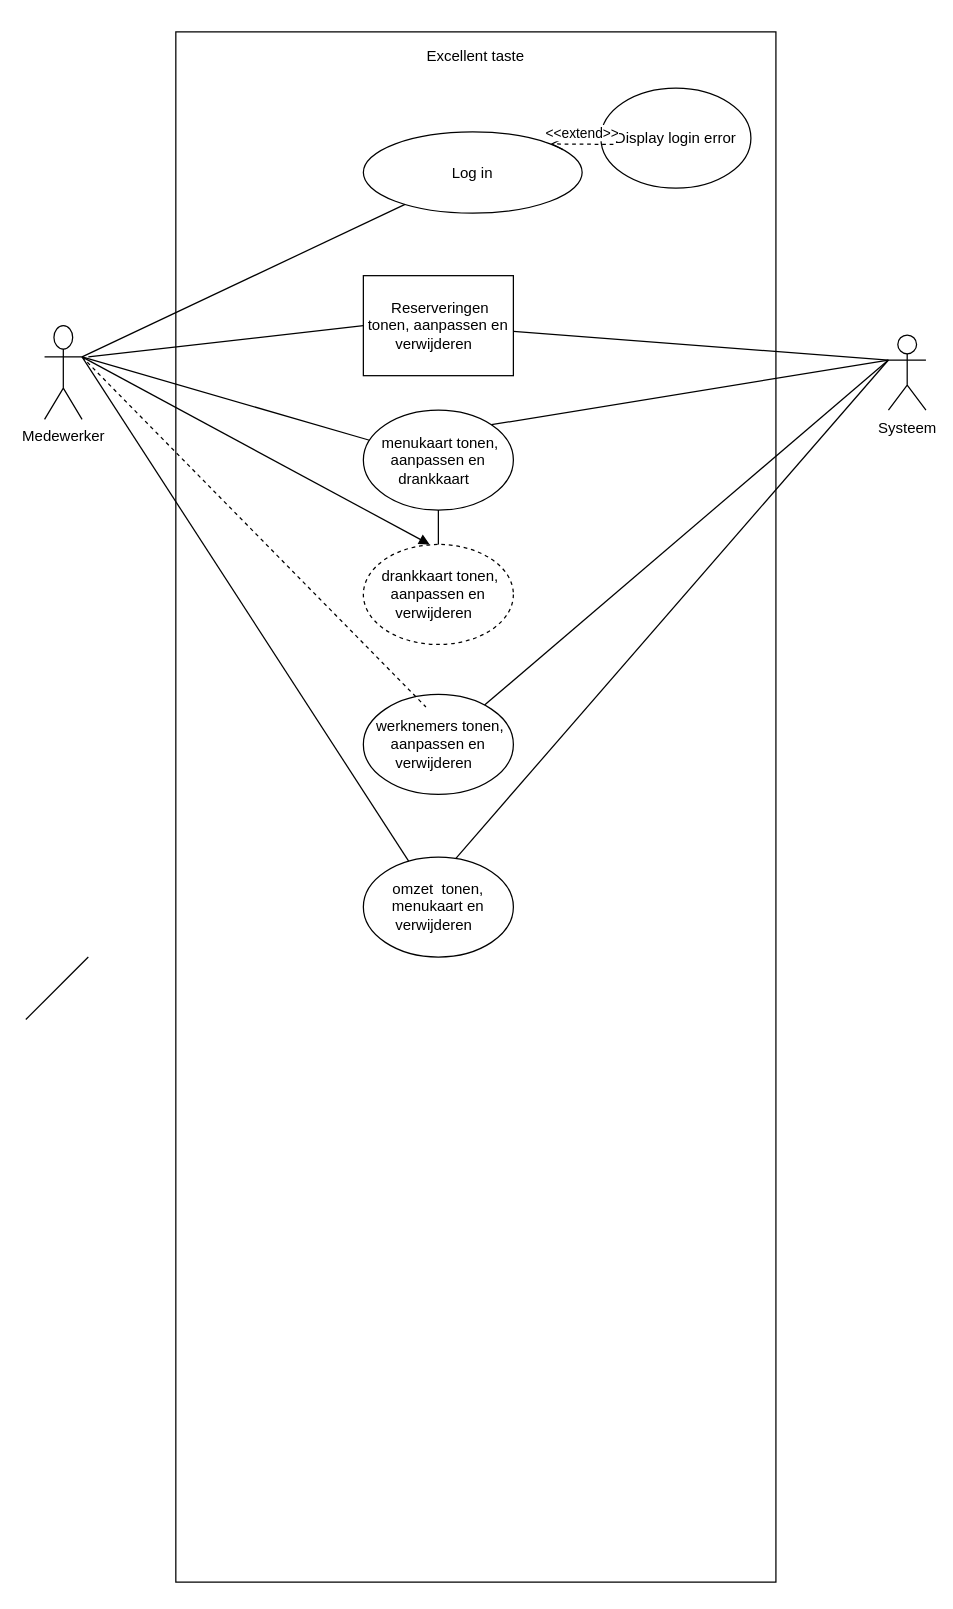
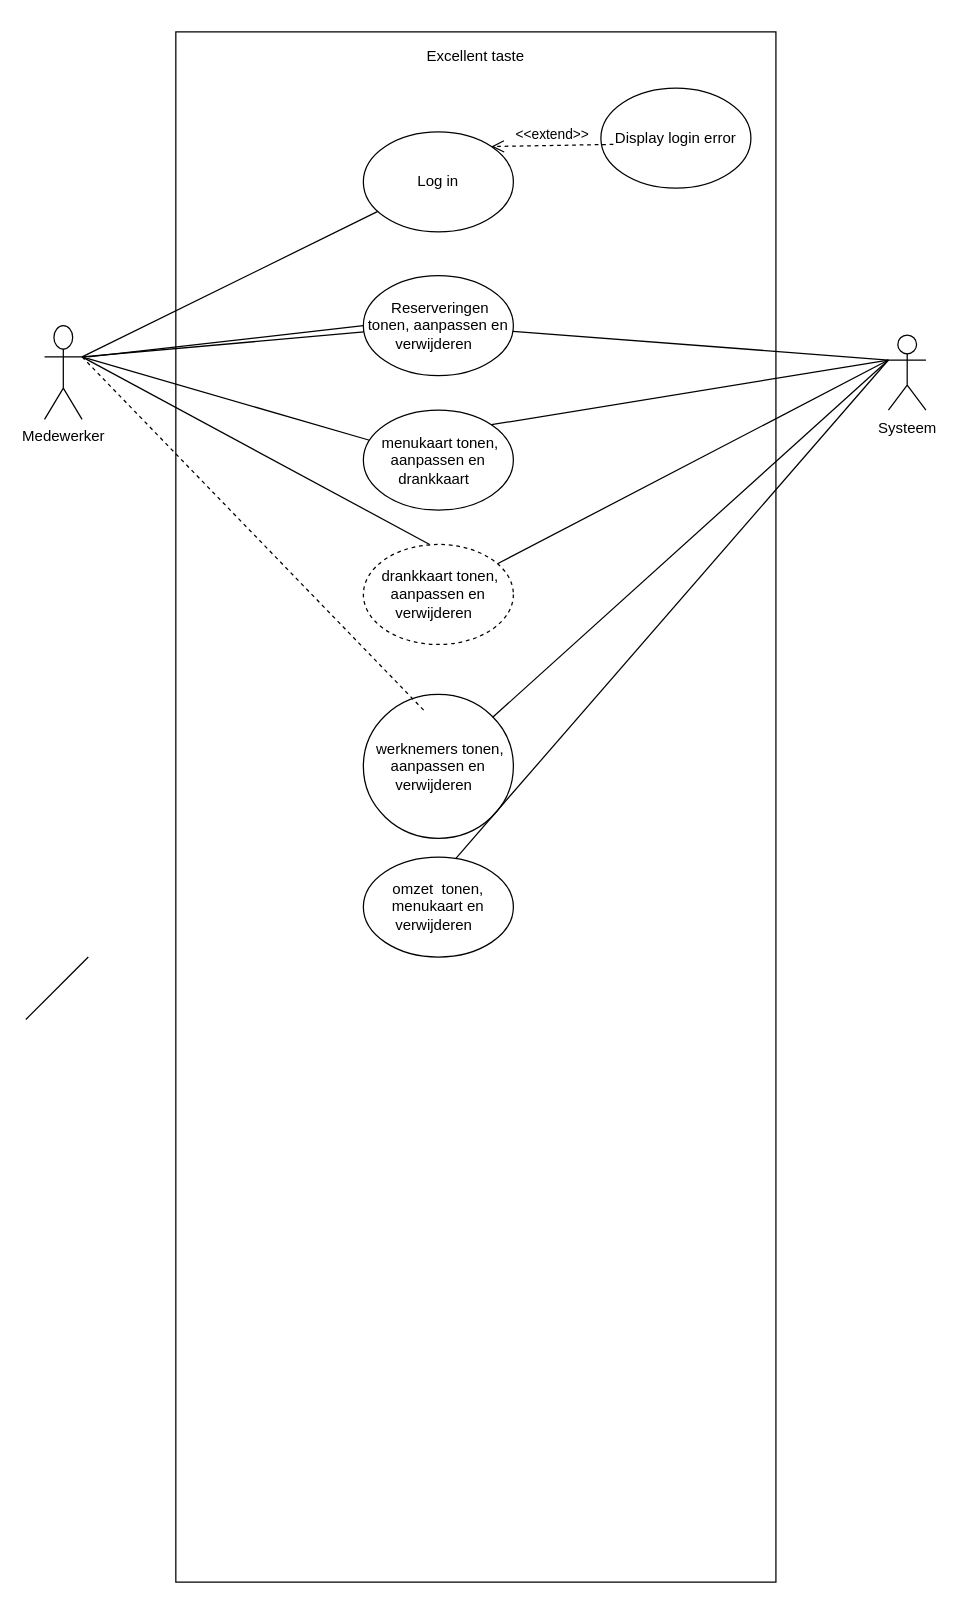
(473, 173) -> (438, 182)
(438, 326) -> (438, 326)
(438, 527) -> (687, 465)
(419, 539) -> (423, 541)
(247, 612) -> (257, 341)
(438, 744) -> (438, 766)
